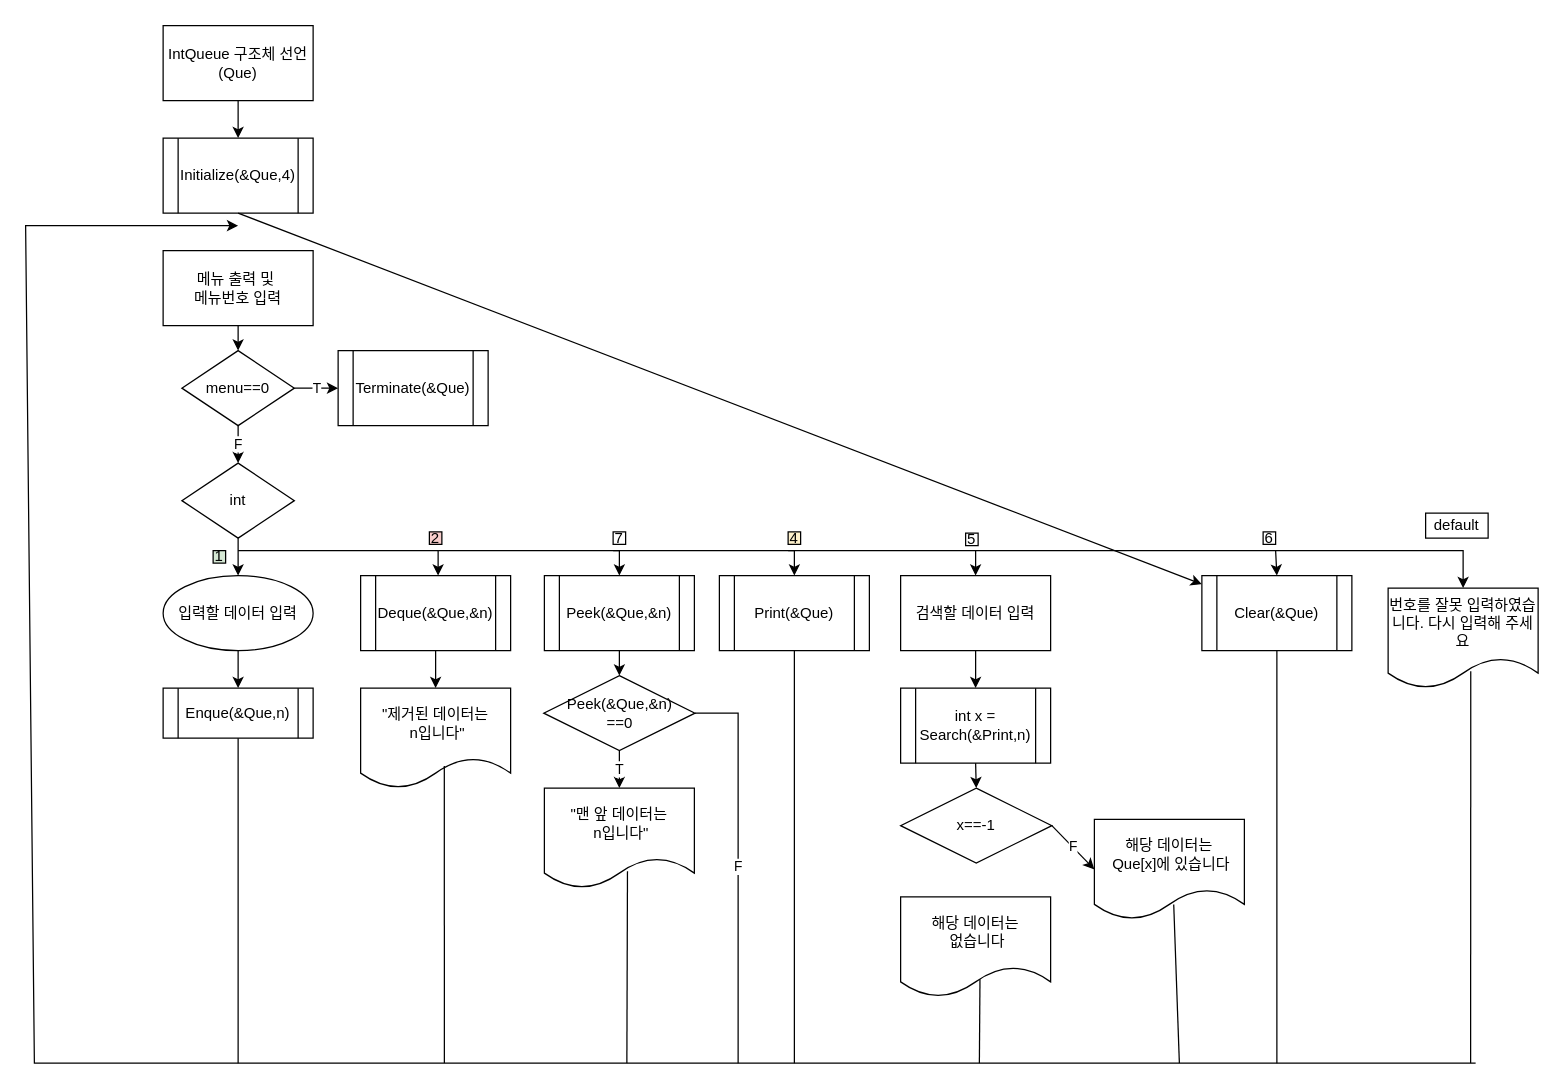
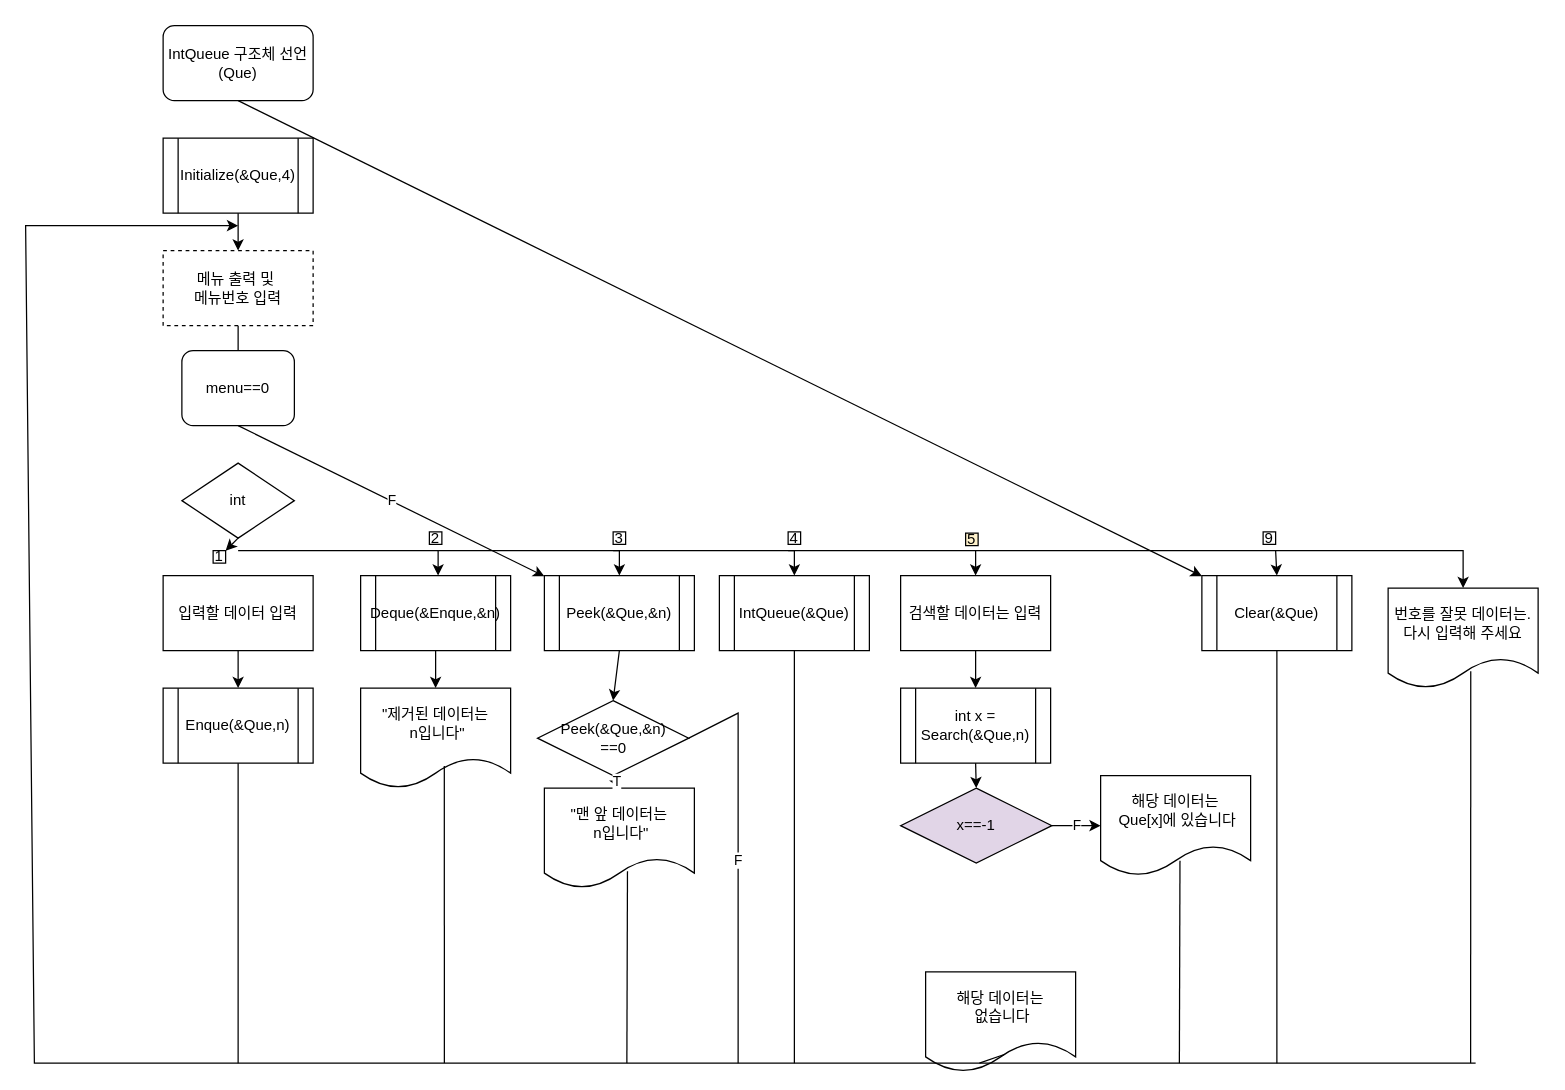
(238, 63) -> (238, 63)
(238, 115) -> (691, 324)
(238, 288) -> (238, 288)
(238, 341) -> (238, 345)
(673, 381) -> (238, 227)
(238, 388) -> (238, 388)
(312, 388) -> none
(413, 388) -> none
(238, 440) -> (363, 487)
(1457, 526) -> none
(436, 538) -> (436, 538)
(619, 538) -> (619, 538)
(794, 538) -> (794, 538)
(1269, 538) -> (1269, 538)
(972, 539) -> (972, 539)
(238, 553) -> (235, 541)
(219, 557) -> (219, 557)
(238, 613) -> (238, 613)
(436, 613) -> (436, 613)
(794, 613) -> (794, 613)
(976, 613) -> (976, 613)
(1463, 623) -> (1463, 623)
(238, 713) -> (238, 726)
(619, 713) -> (613, 738)
(976, 726) -> (976, 726)
(976, 826) -> (976, 826)
(1169, 869) -> (1176, 826)
(976, 947) -> (1001, 1022)
